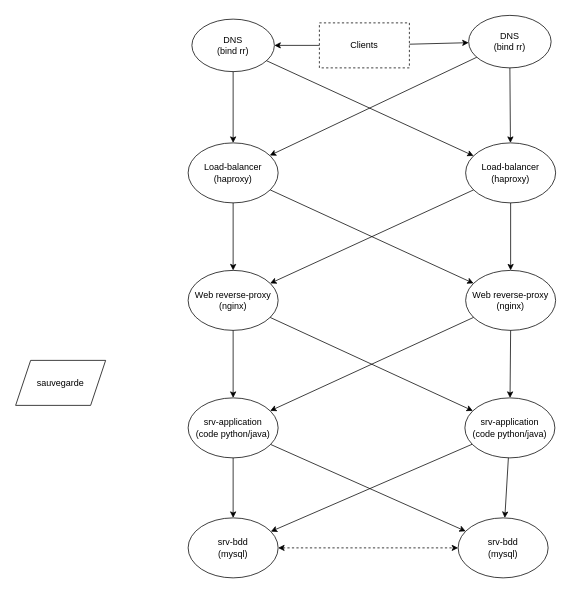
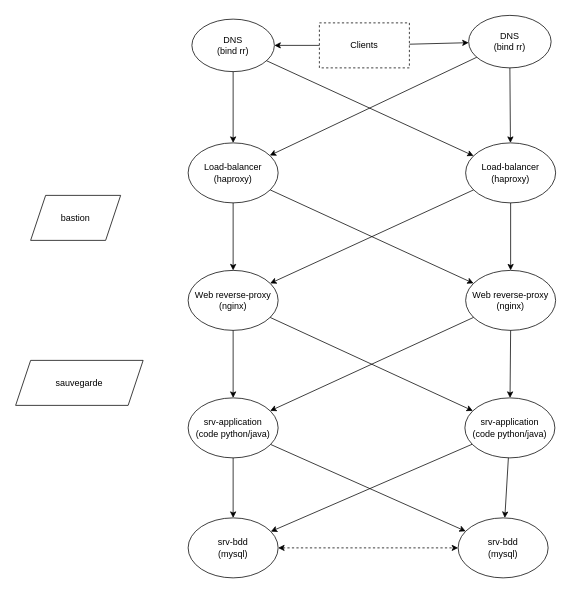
none -> (75, 218)
(60, 383) -> (79, 383)
